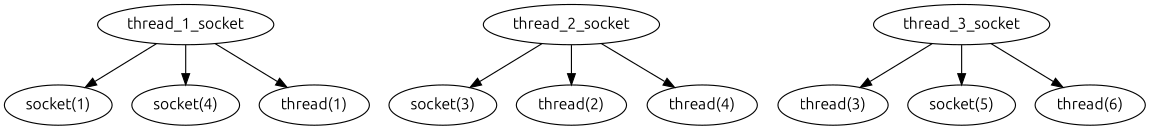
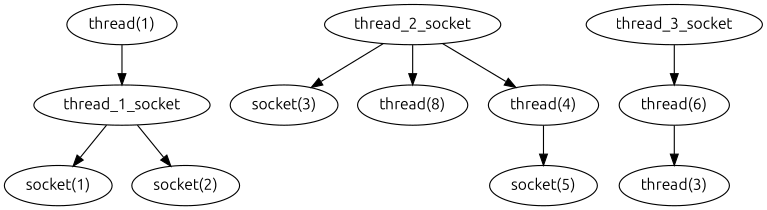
(962, 59) -> (543, 140)
(246, 63) -> (122, 59)
(901, 63) -> (674, 140)
(186, 105) -> (186, 186)
(571, 105) -> (413, 105)
